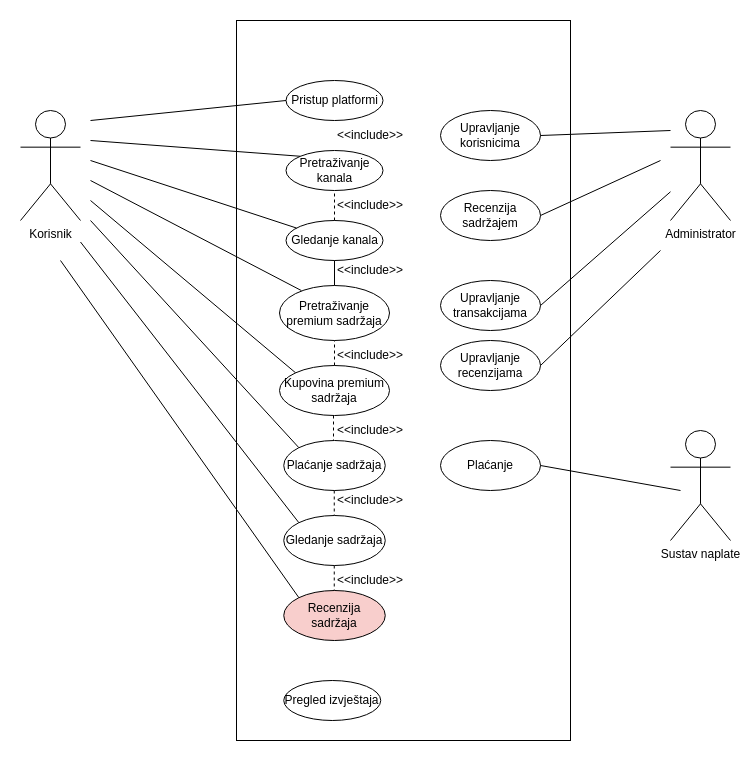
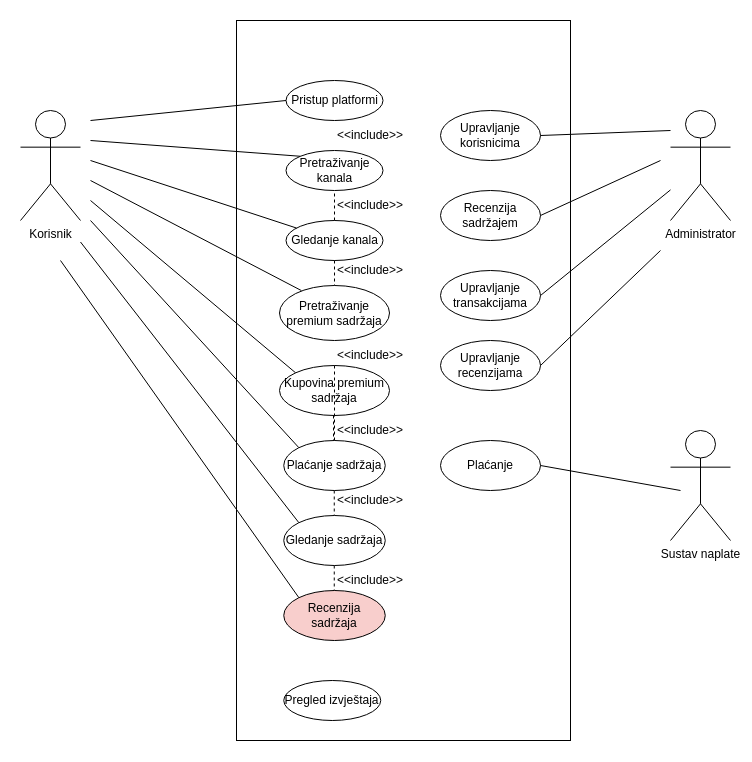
(335, 274) -> (335, 274)
(491, 306) -> (491, 296)
(335, 355) -> (335, 390)
